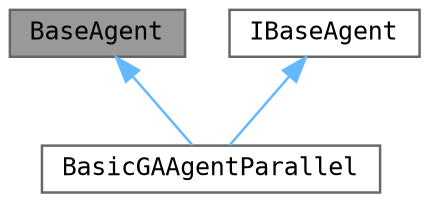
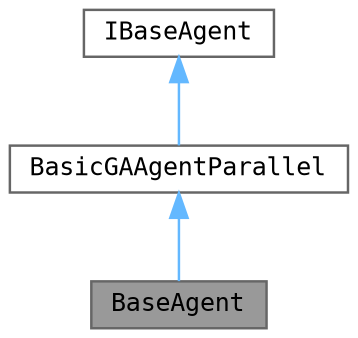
(163, 111) -> (179, 250)
